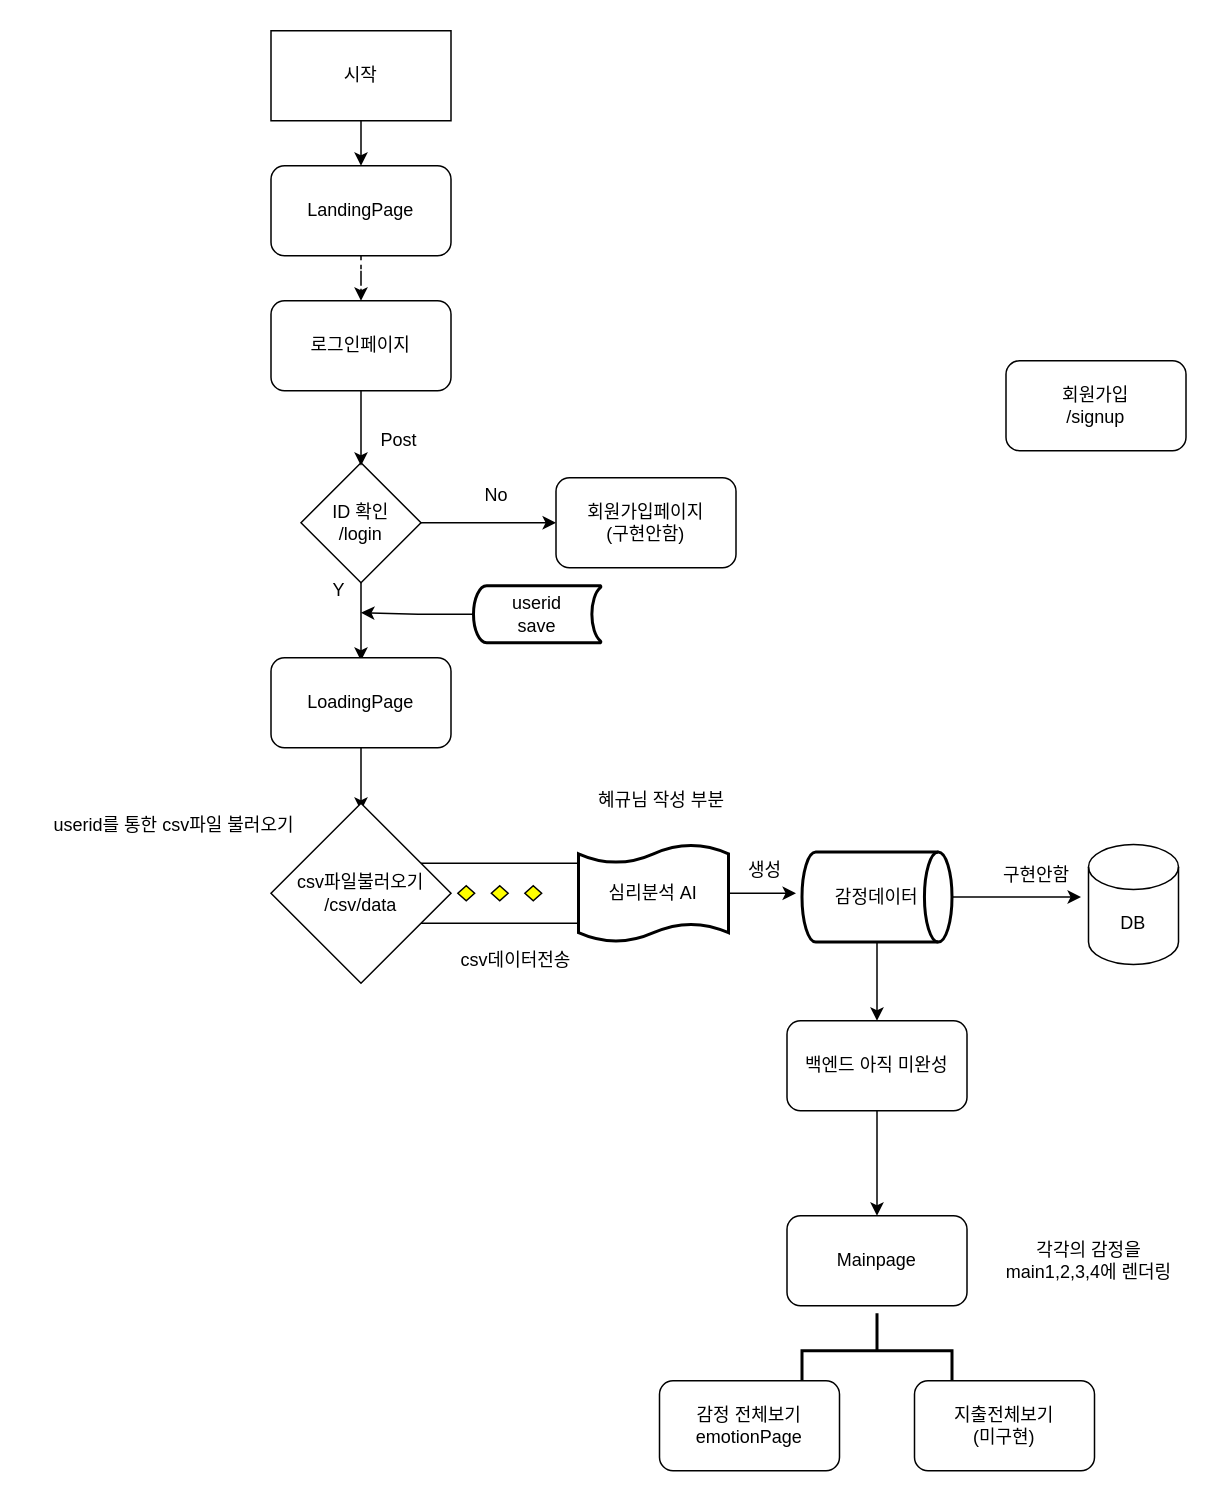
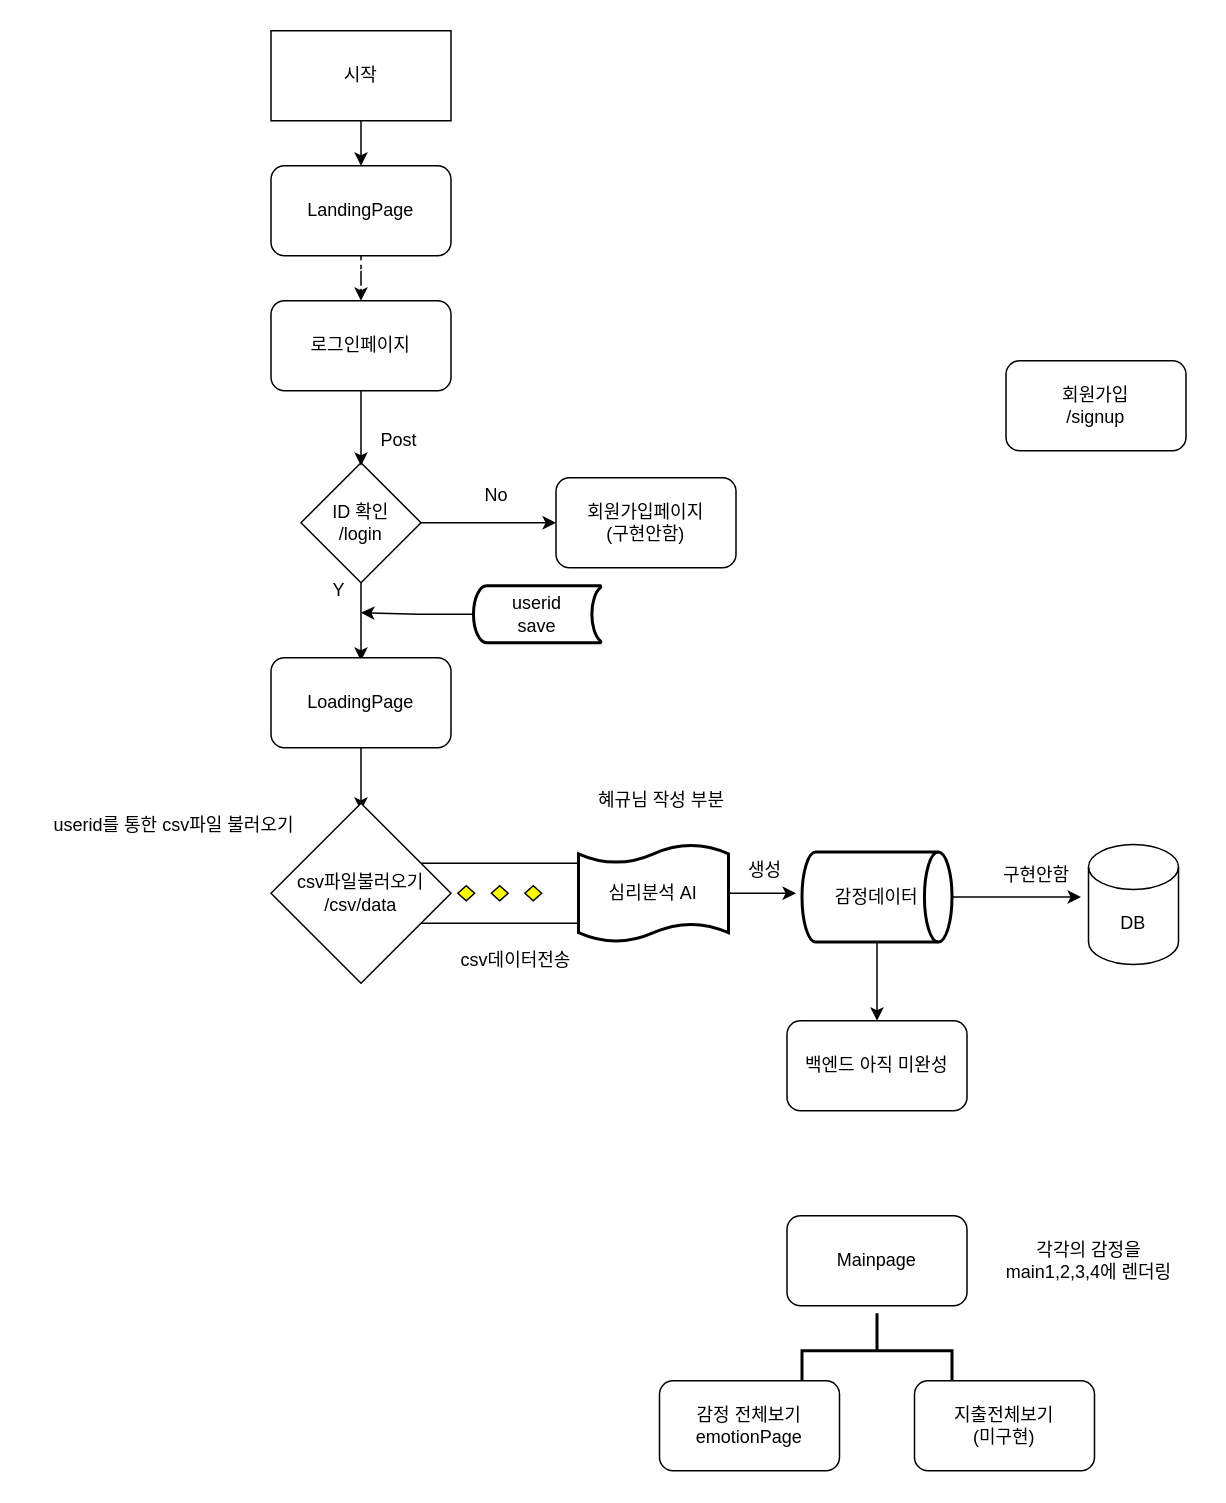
(877, 1158) -> none
